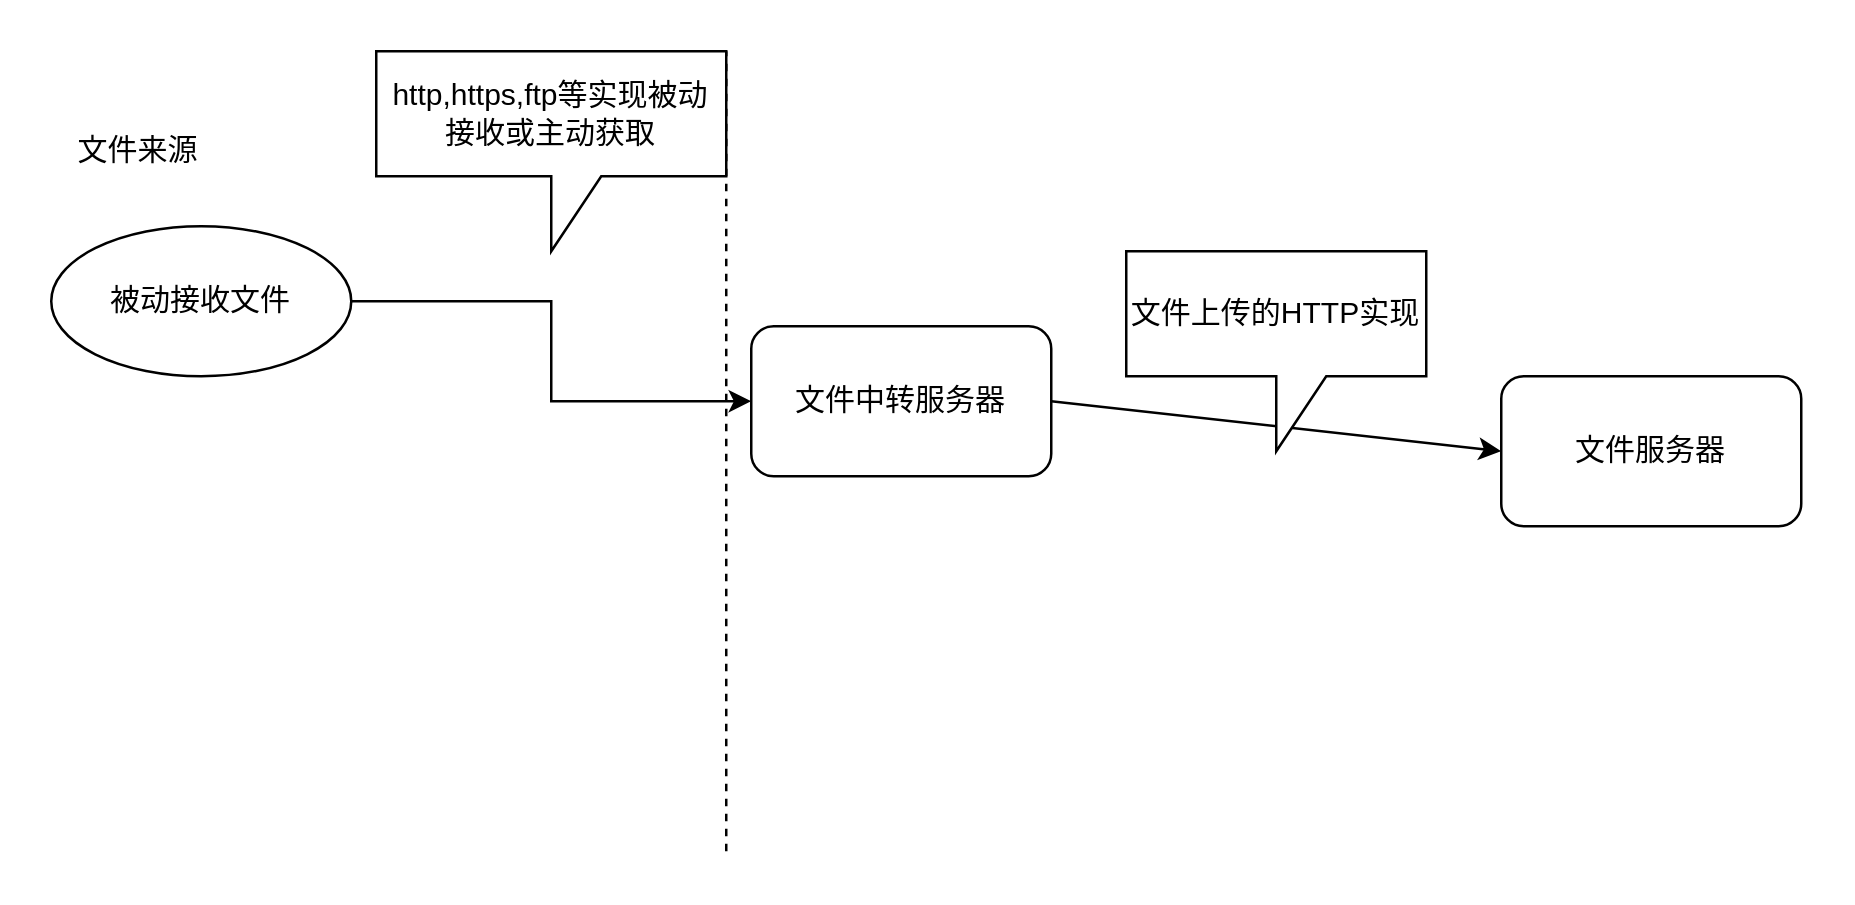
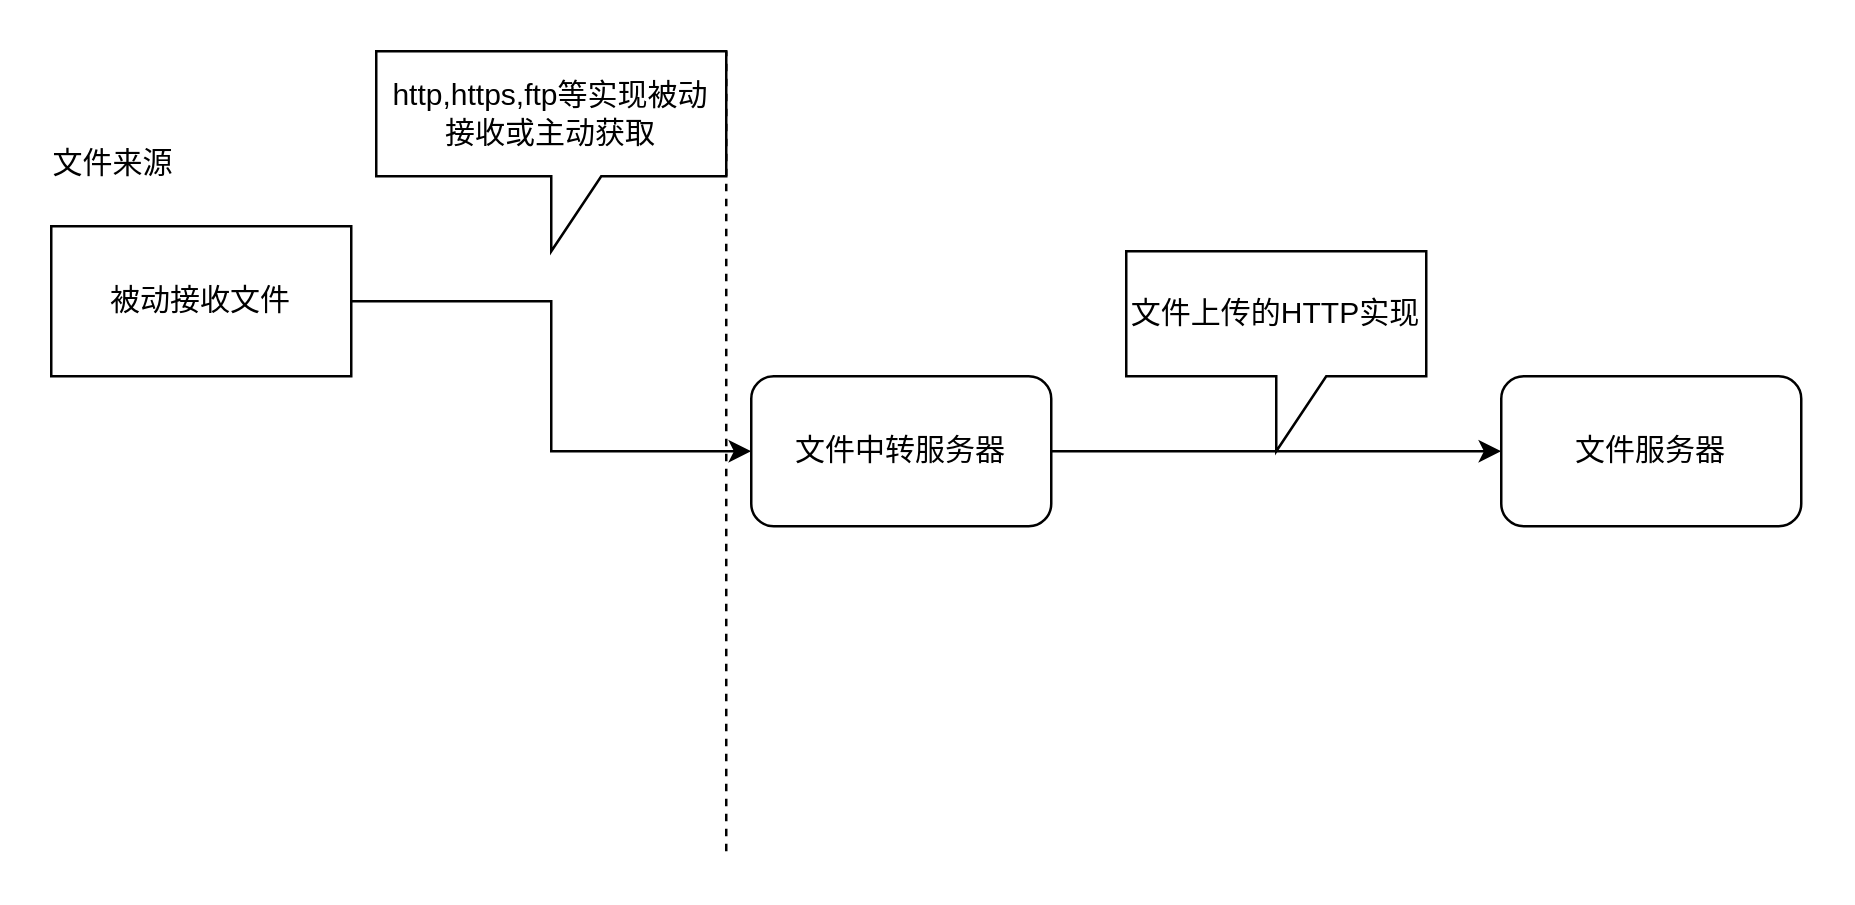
(139, 151) -> (114, 164)
(201, 301) -> (201, 301)
(901, 401) -> (901, 451)
